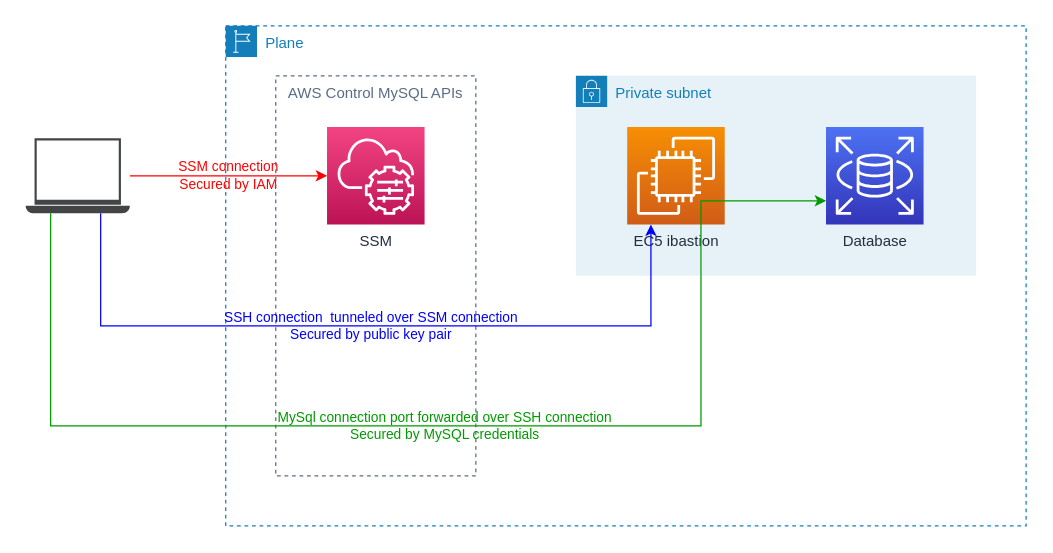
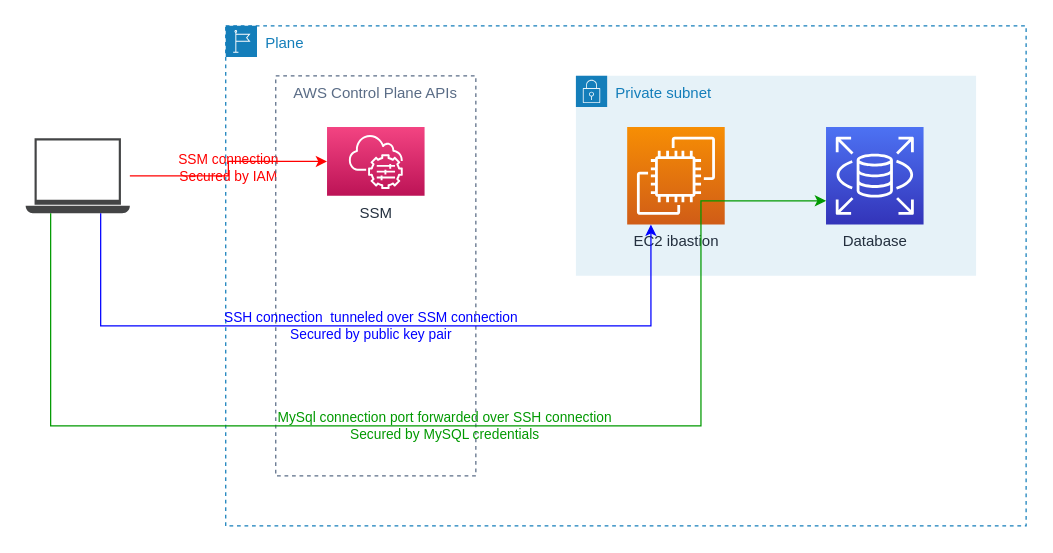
(375, 93) -> (375, 93)
(376, 176) -> (376, 161)
(676, 242) -> (676, 242)
